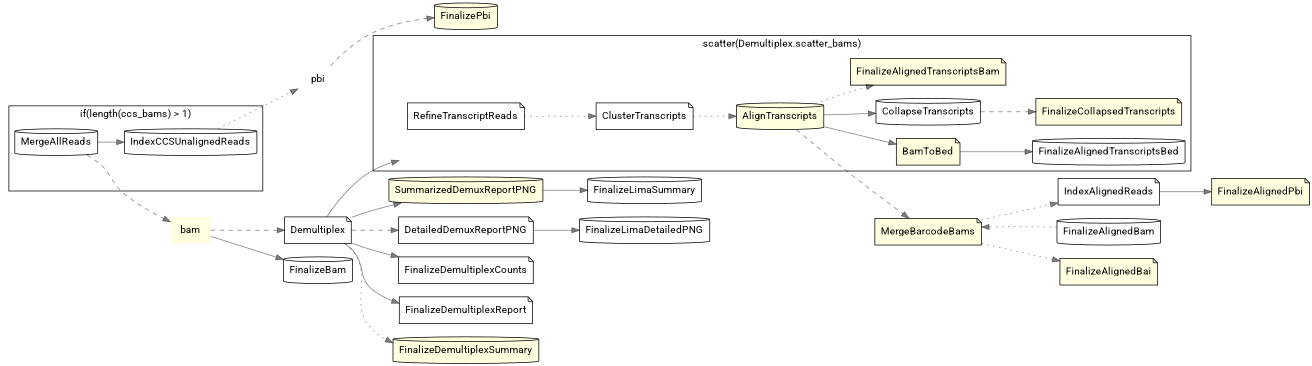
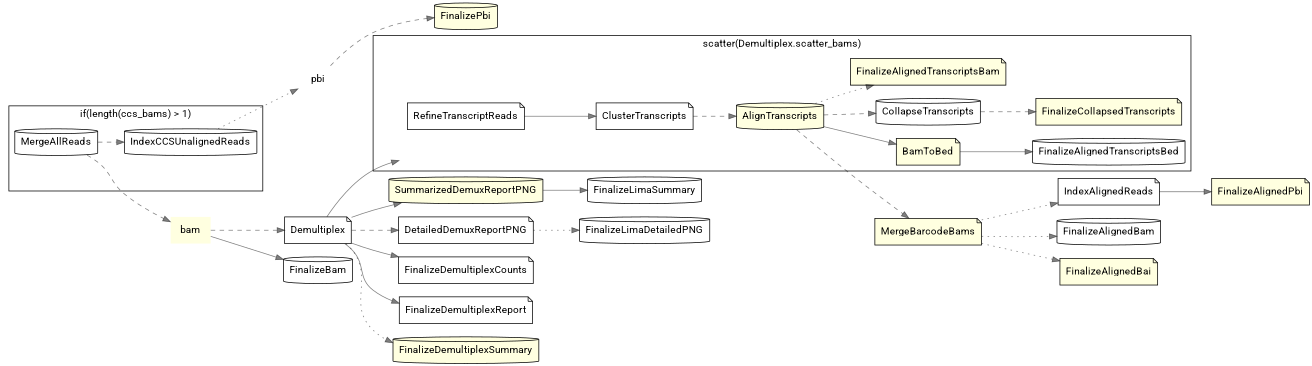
(846, 114) -> (846, 114)
(556, 116) -> (556, 116)
(711, 116) -> (711, 116)
(107, 142) -> (107, 142)
(1023, 227) -> (1015, 237)
(553, 230) -> (553, 230)
